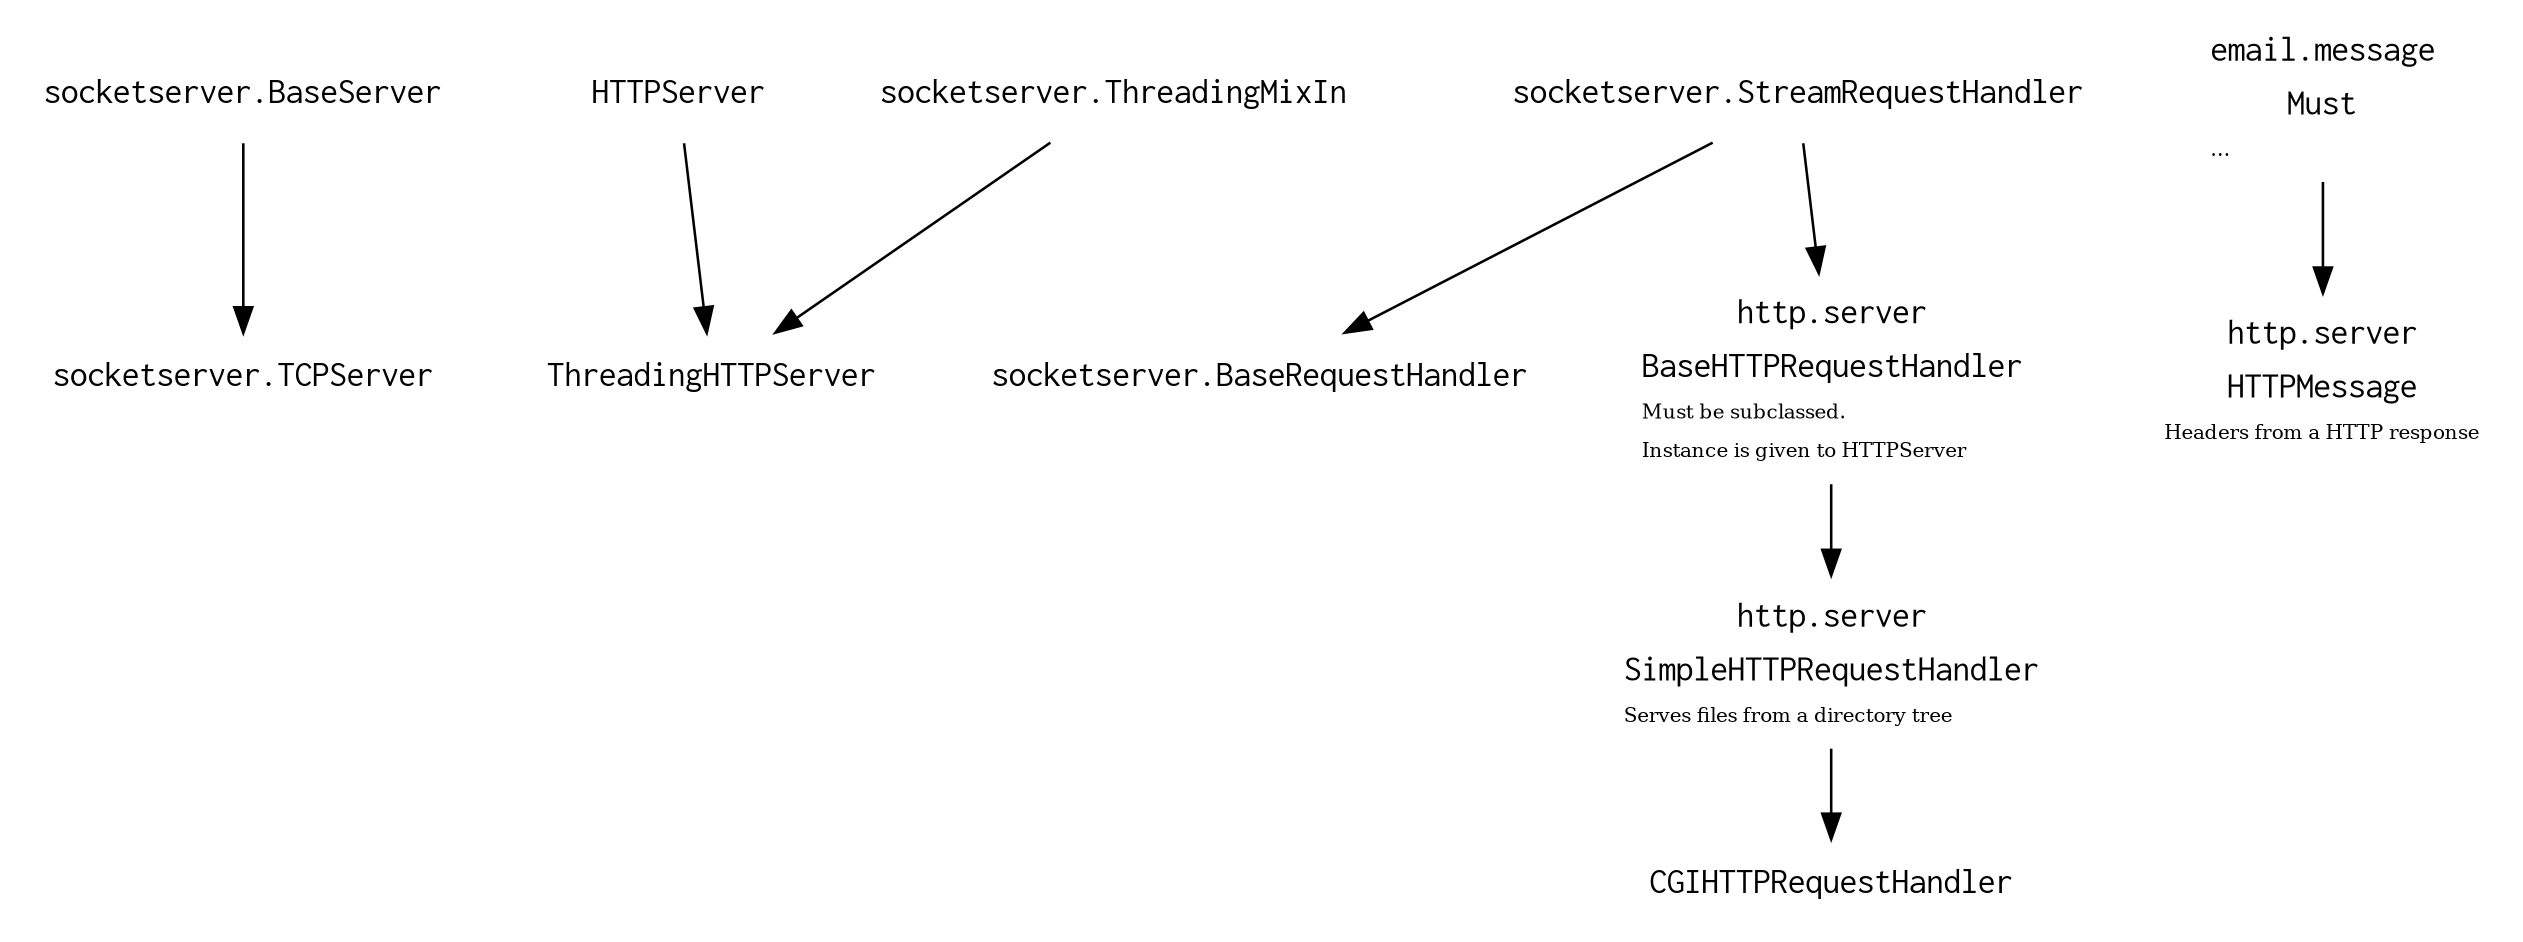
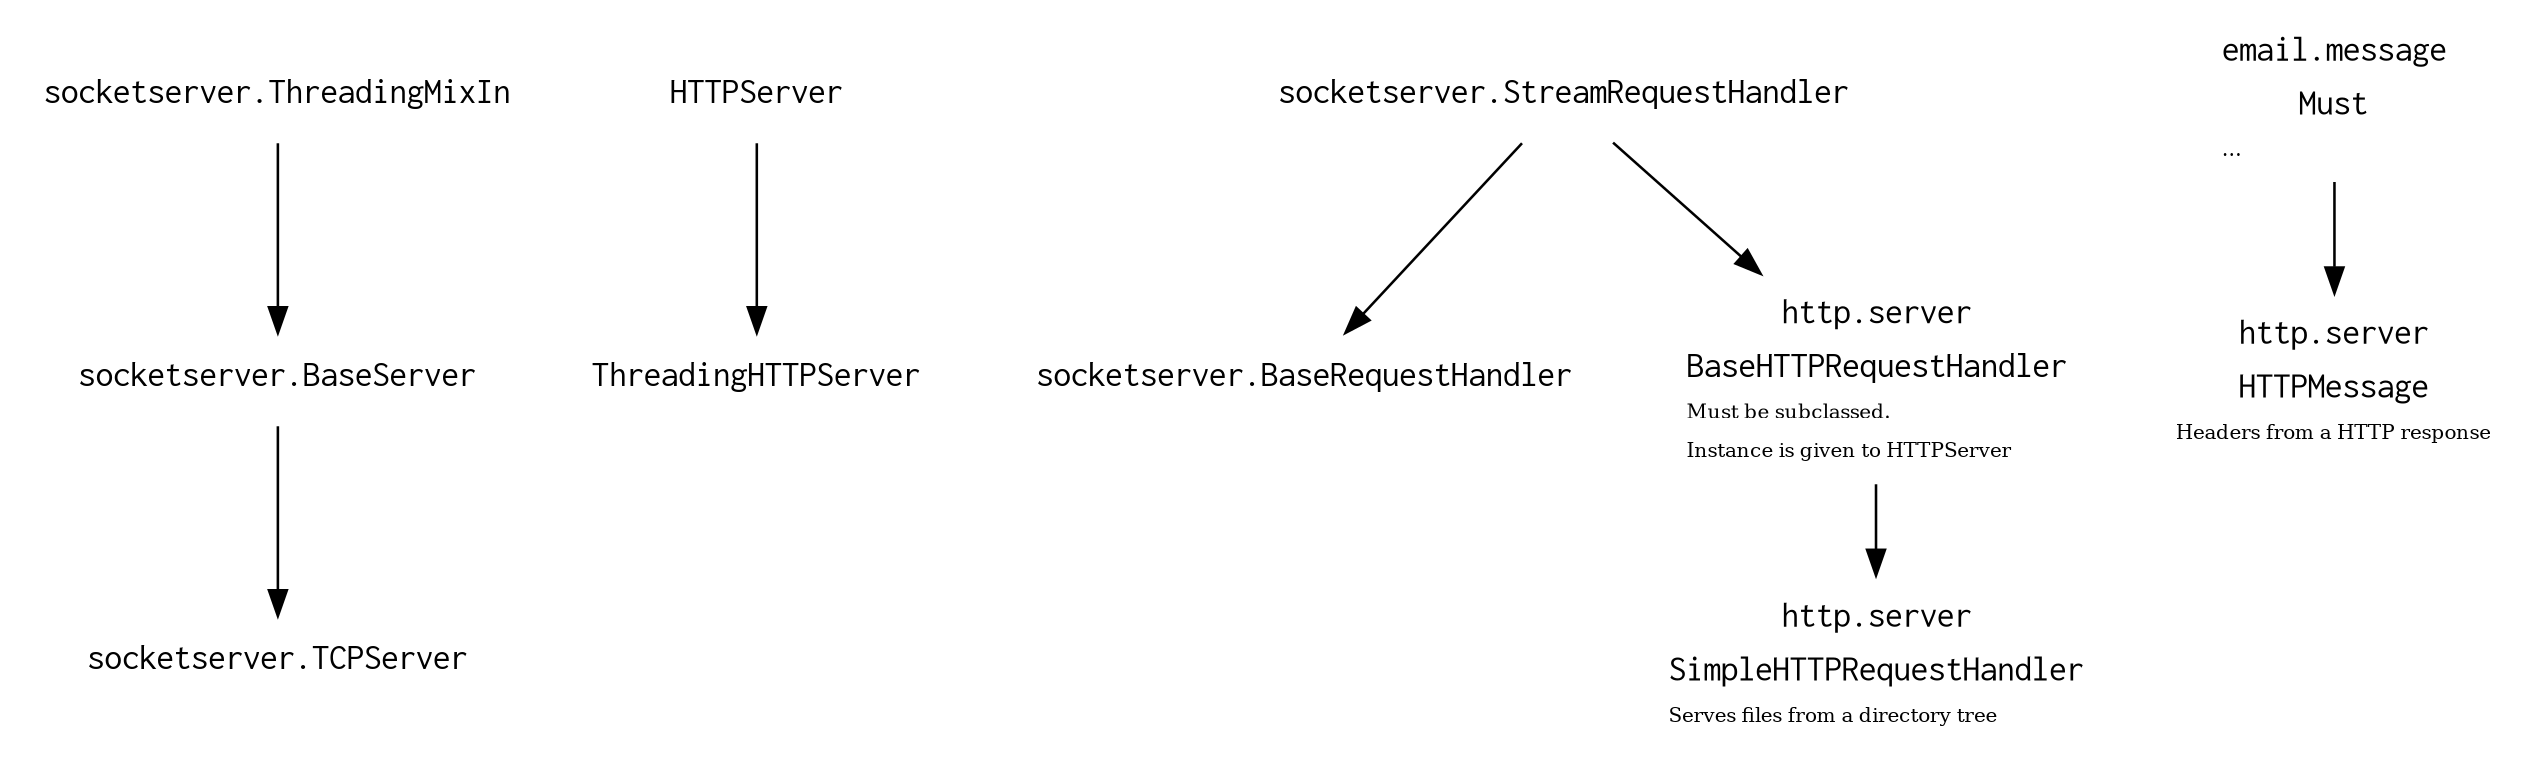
(924, 230) -> (278, 225)
(1831, 886) -> none
